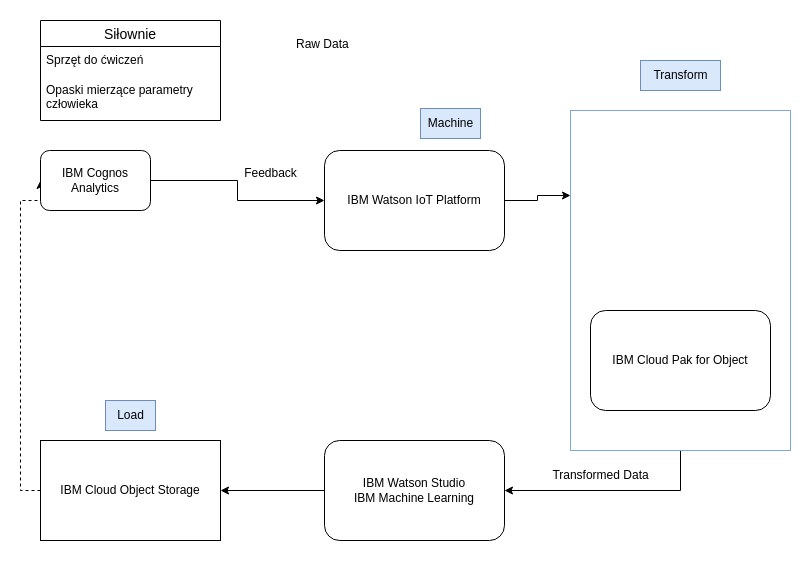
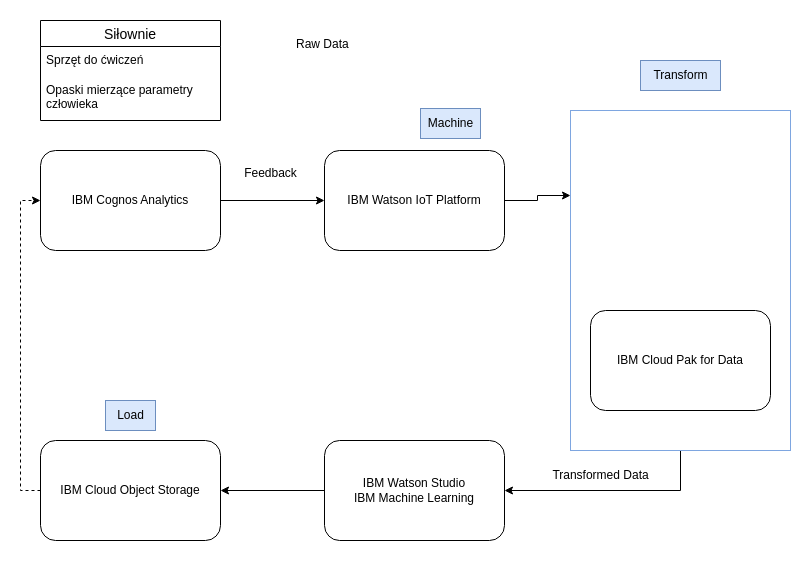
(96, 181) -> (131, 201)
(681, 361) -> (681, 361)
(131, 491) -> (131, 491)
